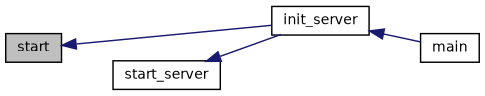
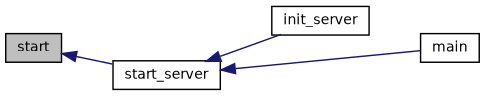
(174, 35) -> (94, 60)
(402, 38) -> (328, 60)
